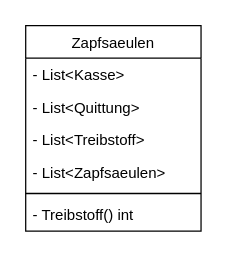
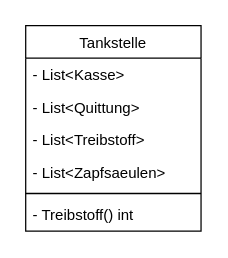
(113, 43) -> (113, 43)
